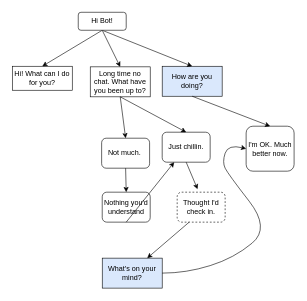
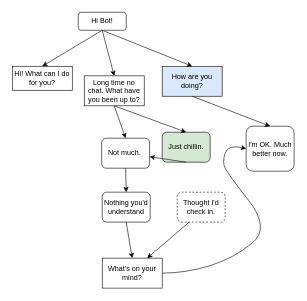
(120, 82) -> (114, 91)
(186, 147) -> (186, 147)
(191, 175) -> (168, 160)
(159, 182) -> (129, 238)
(132, 273) -> (132, 273)
